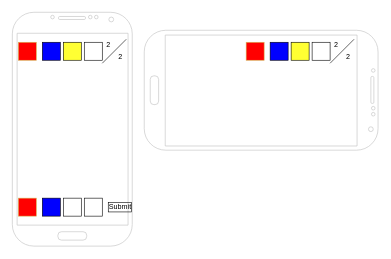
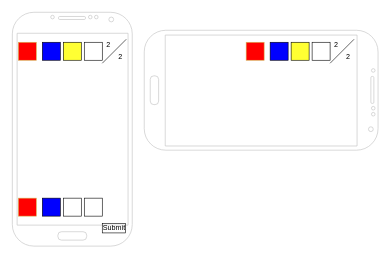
(120, 207) -> (114, 228)
